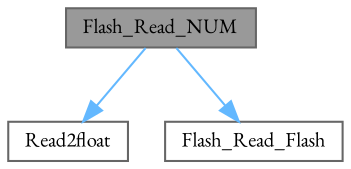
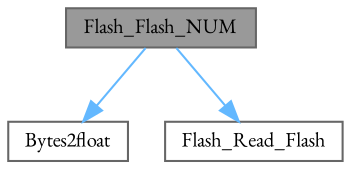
(161, 28) -> (161, 28)
(68, 141) -> (68, 141)
